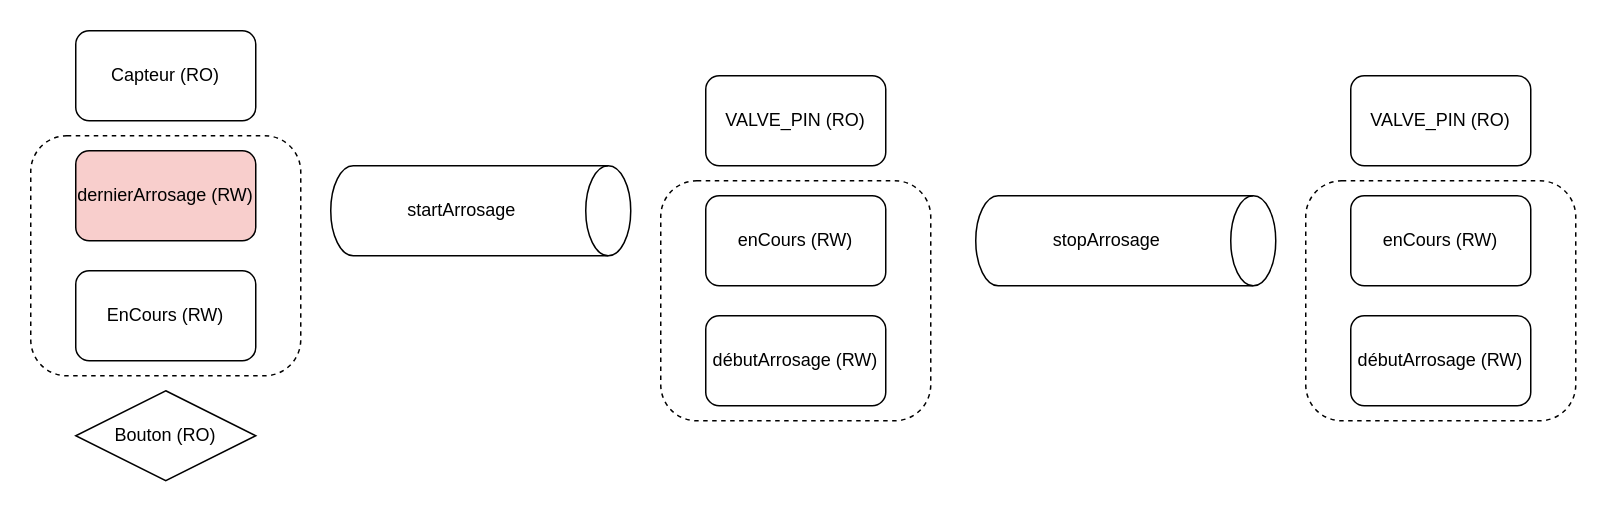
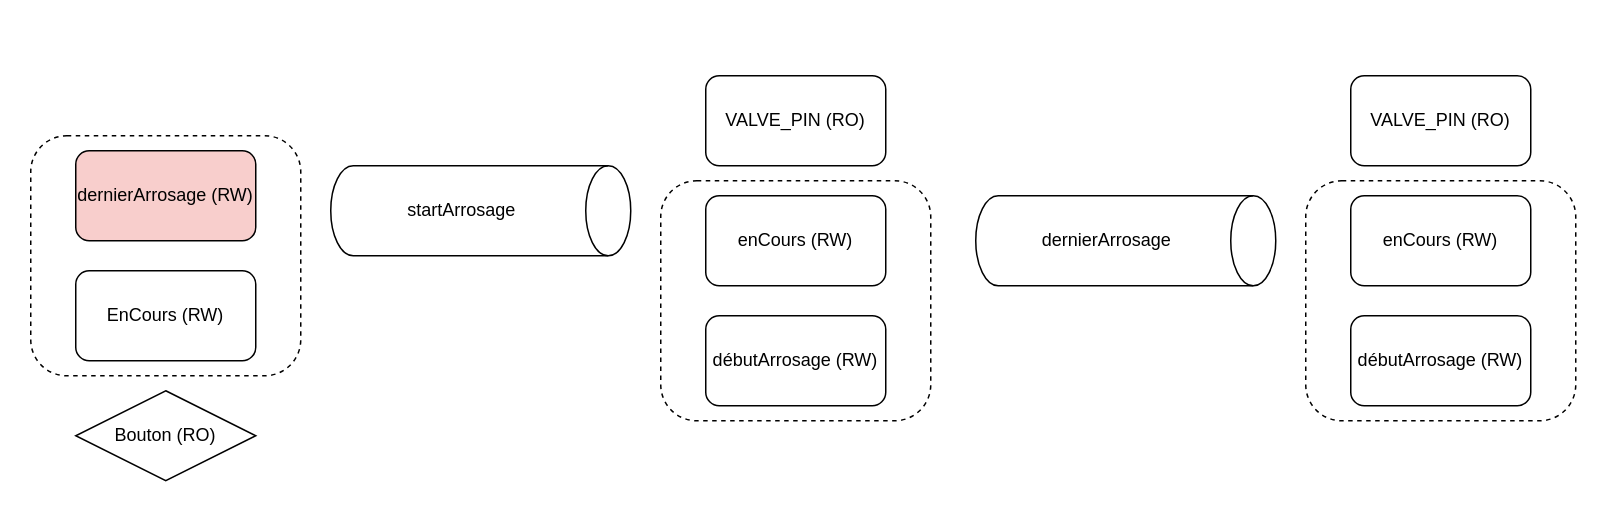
(166, 76) -> none
(1107, 241) -> (1107, 241)
